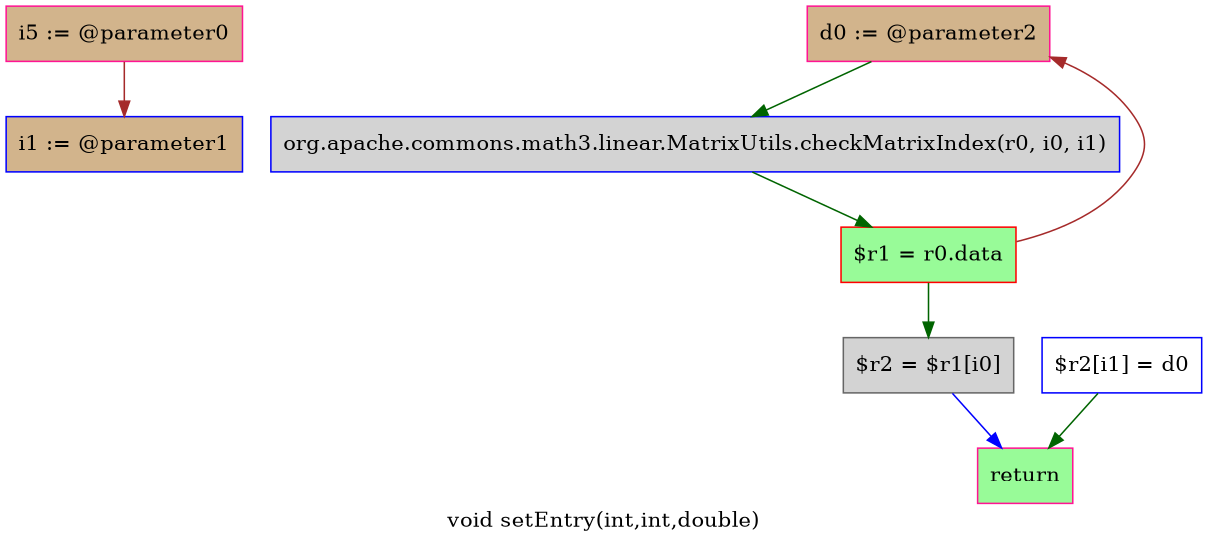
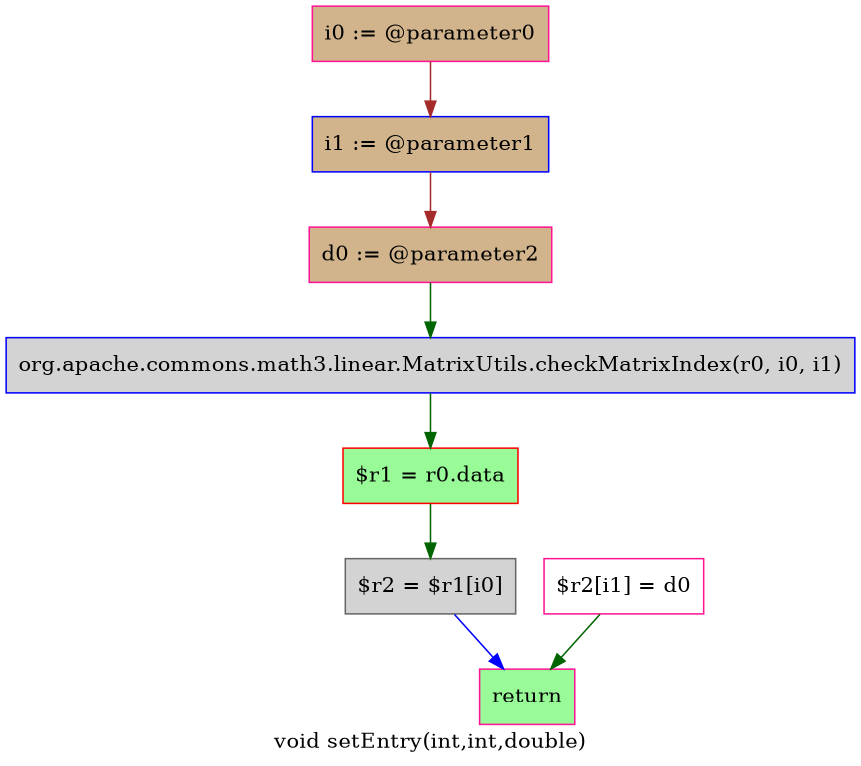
(124, 34) -> (430, 34)
(1137, 168) -> (430, 192)
(1122, 365) -> (624, 586)
